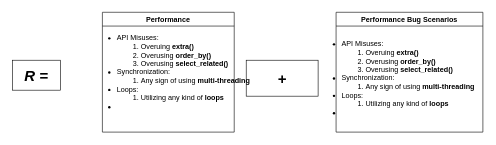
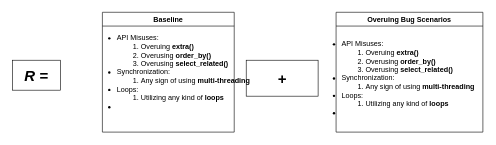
(168, 20) -> (168, 20)
(410, 20) -> (410, 20)
